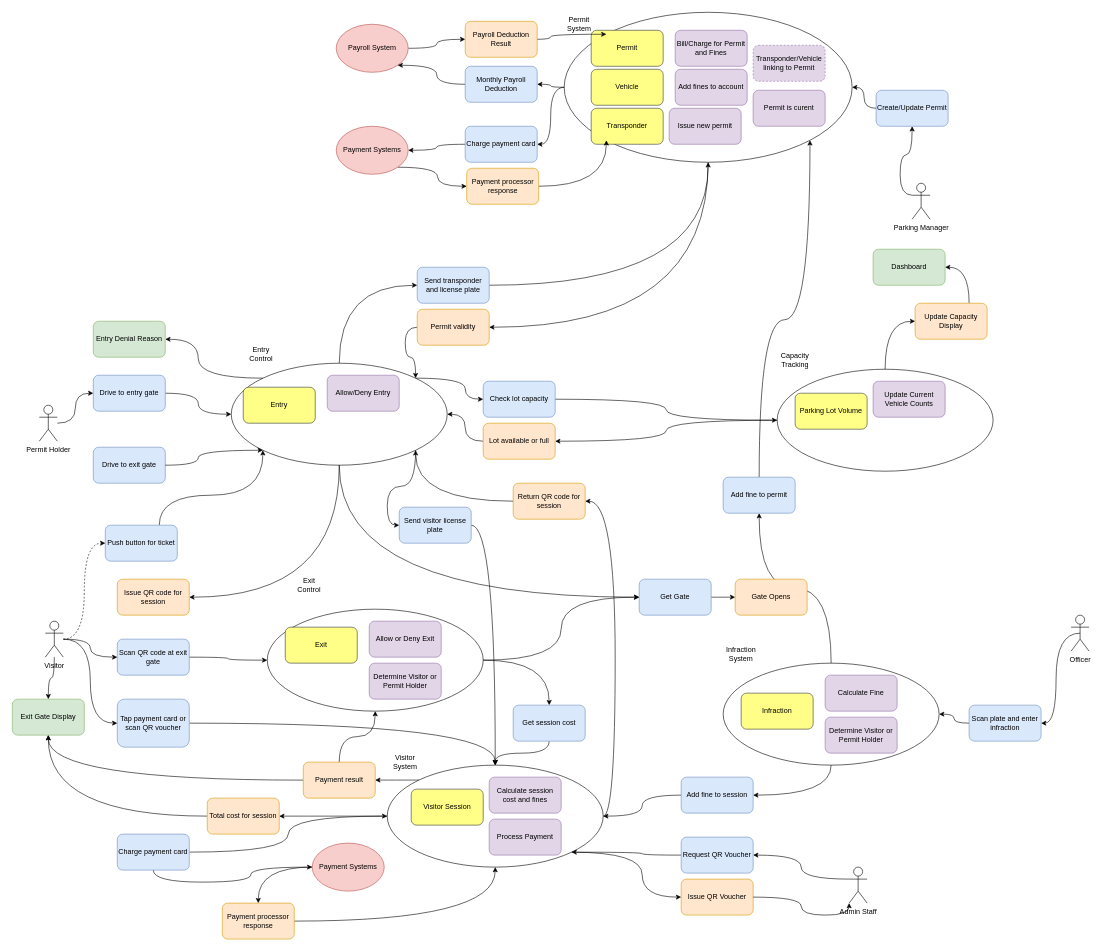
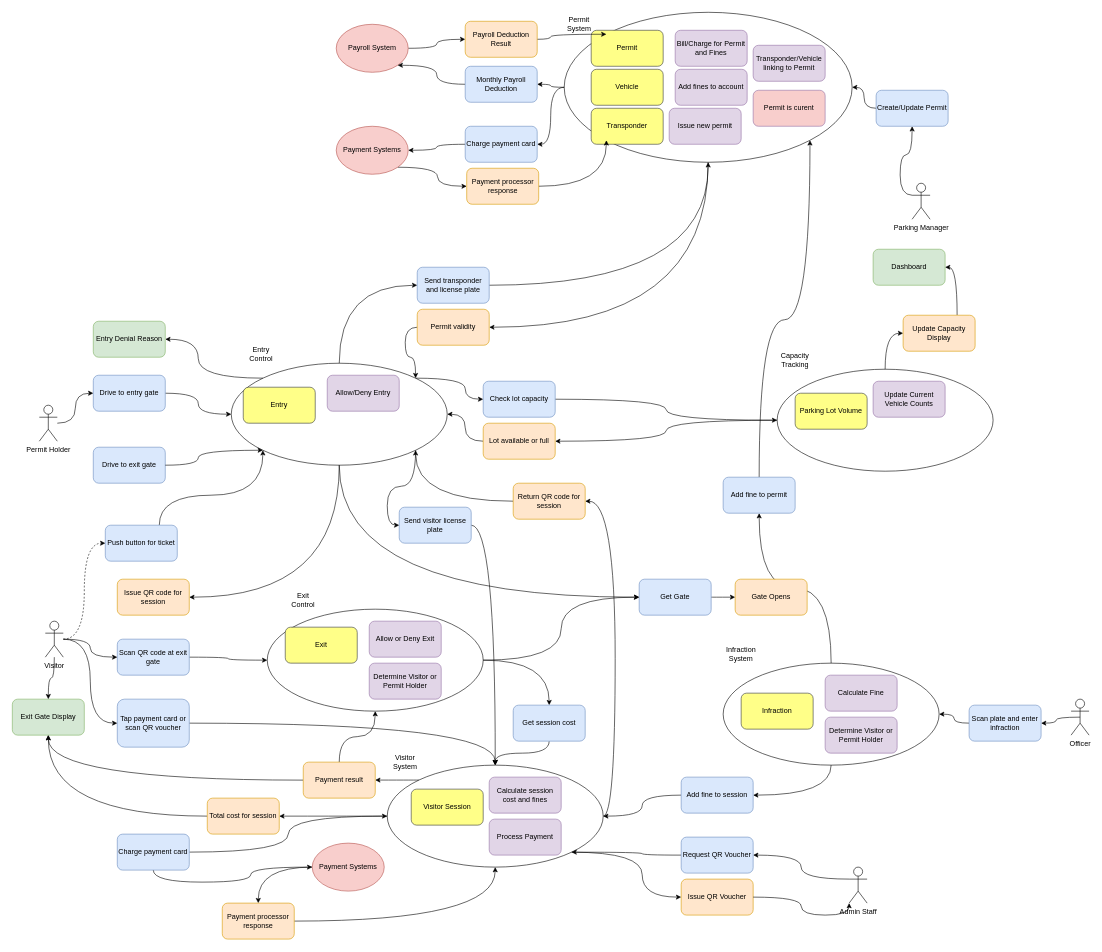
(789, 63) -> (789, 63)
(789, 108) -> (789, 108)
(951, 321) -> (939, 333)
(309, 585) -> (303, 600)
(1080, 633) -> (1080, 717)
